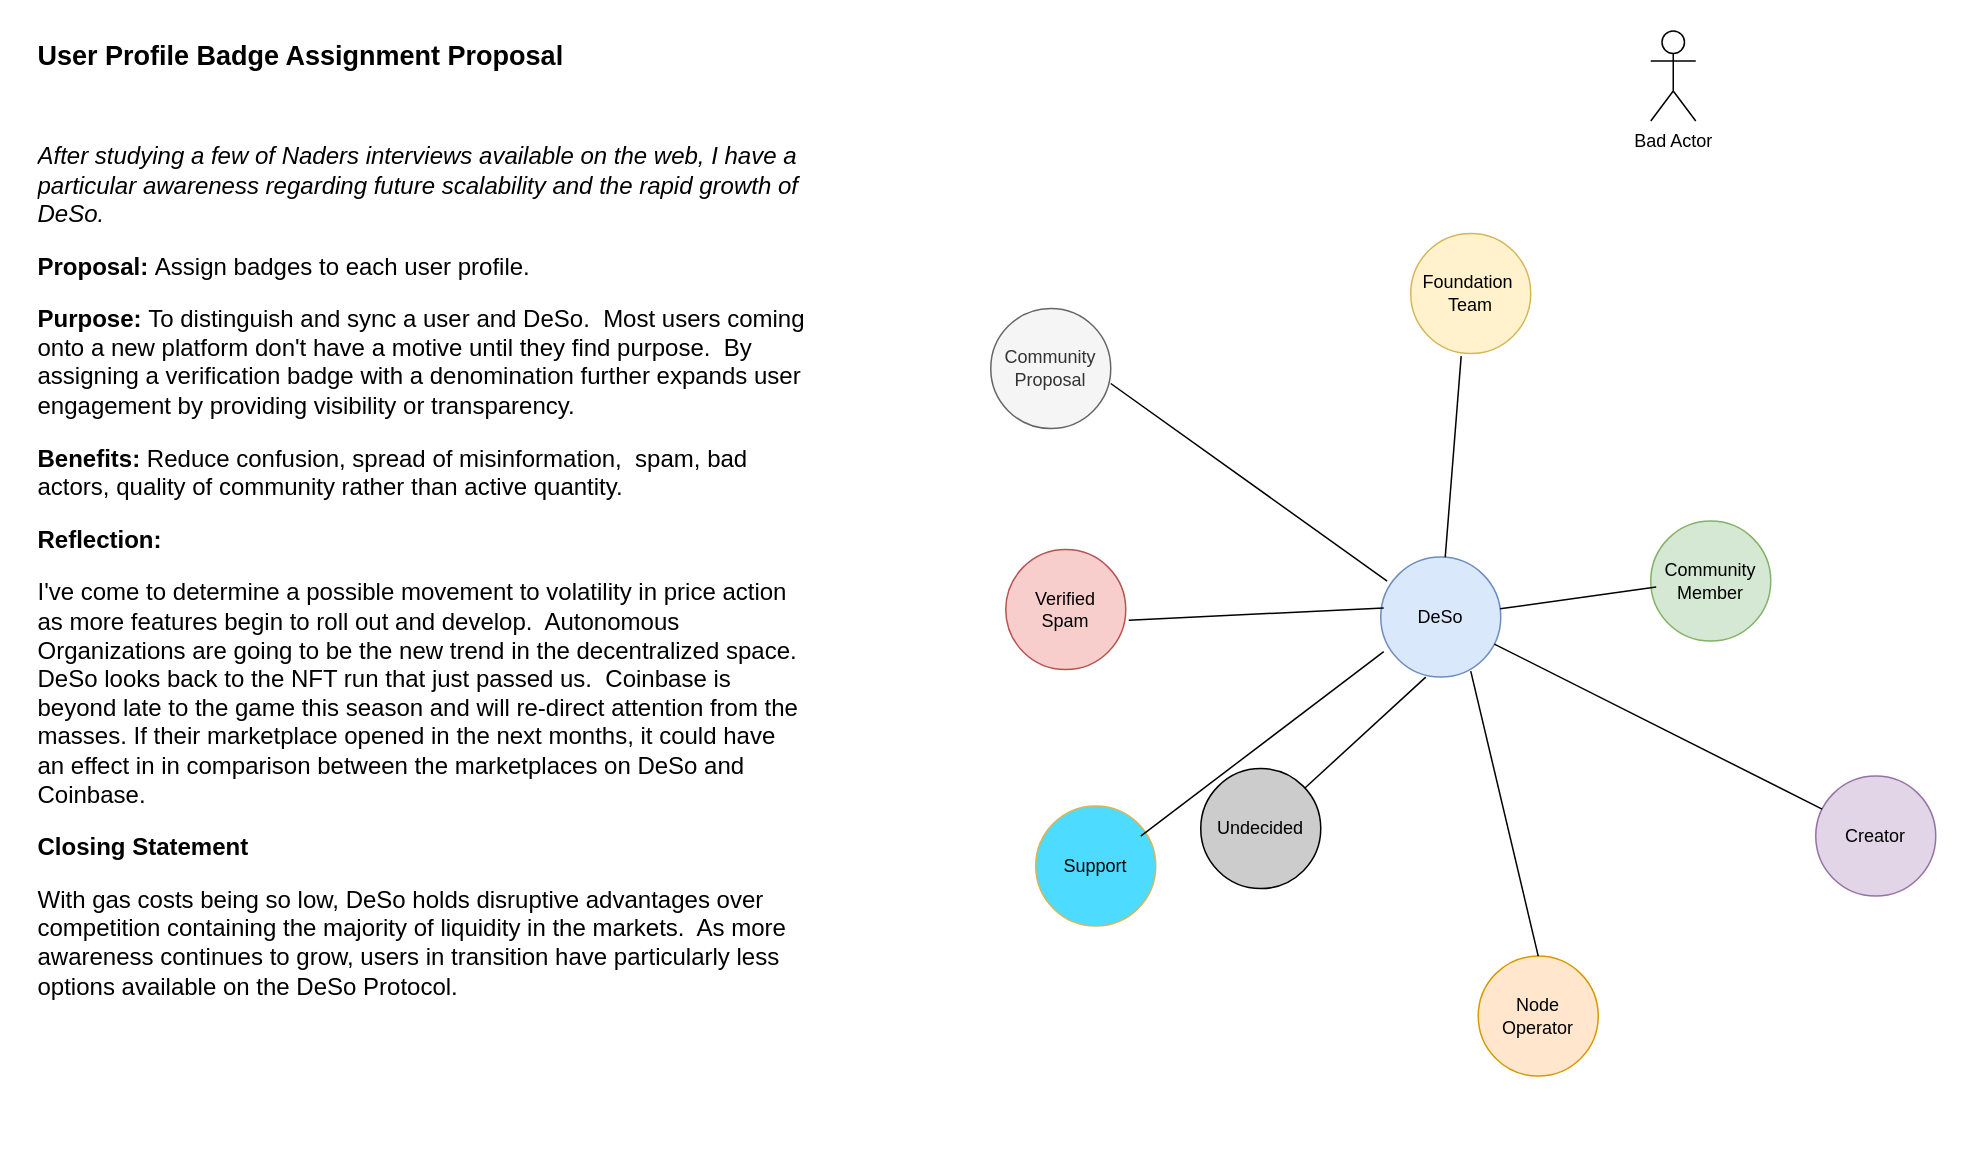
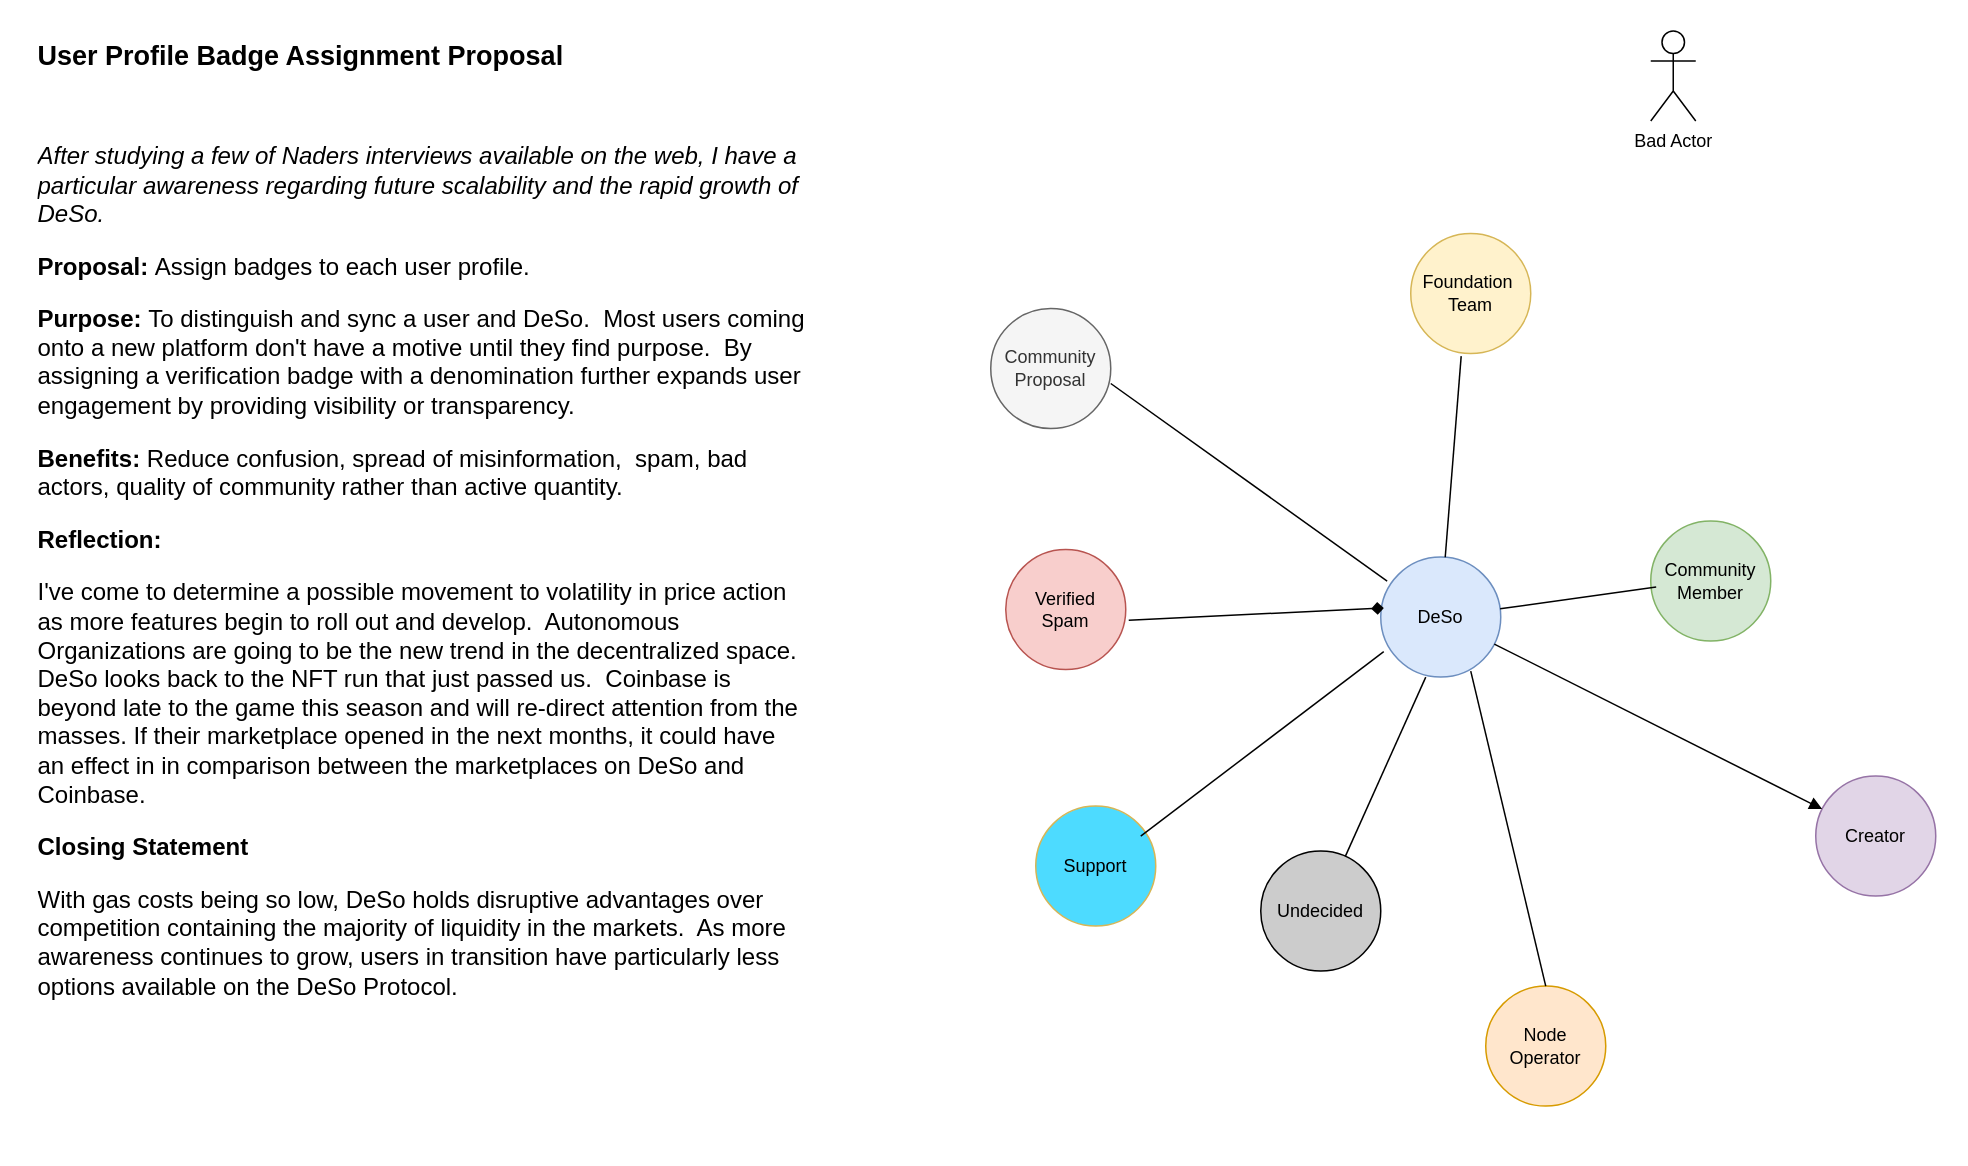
(1377, 608) -> (1371, 608)
(1814, 805) -> (1809, 802)
(1261, 828) -> (1321, 911)
(1538, 1016) -> (1546, 1046)
